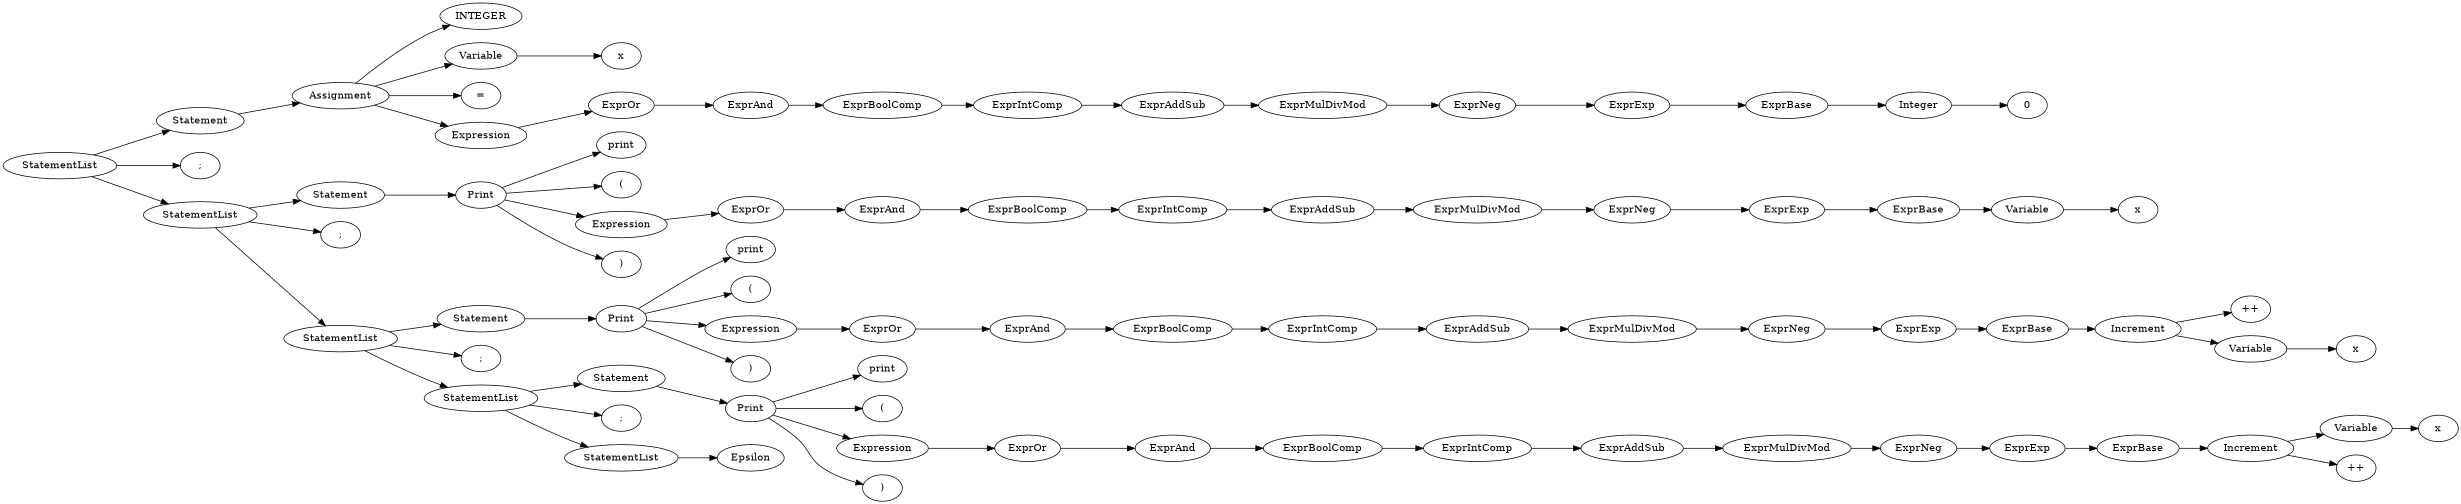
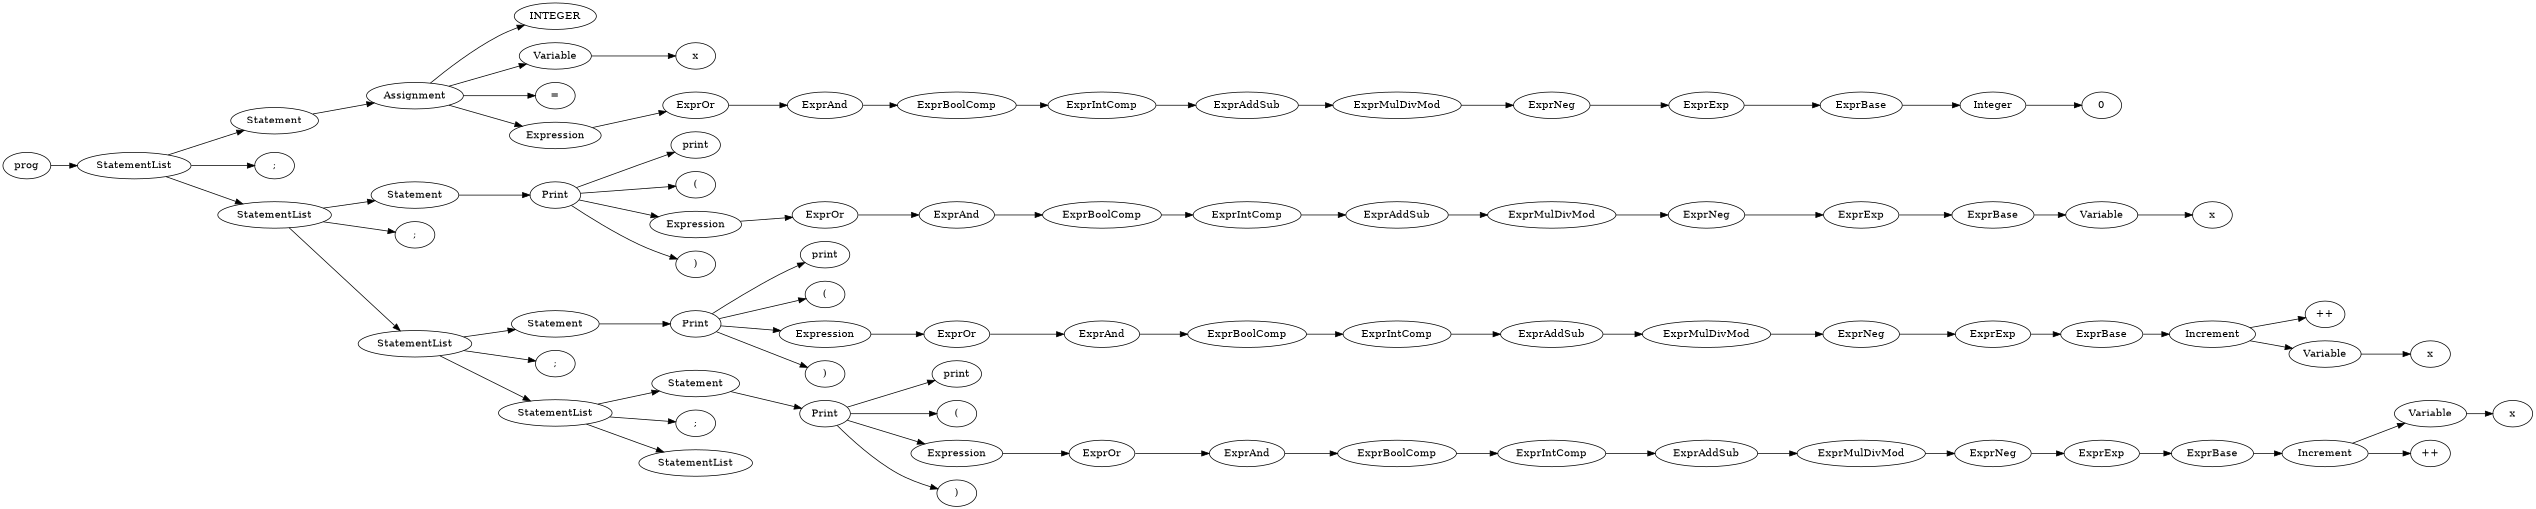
none -> (27, 166)
(751, 458) -> none
